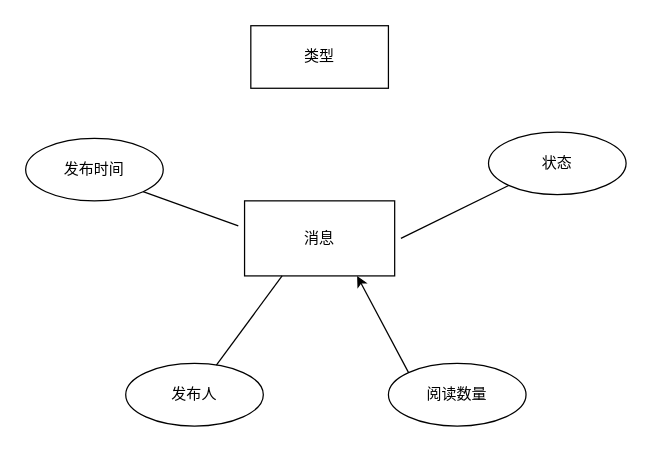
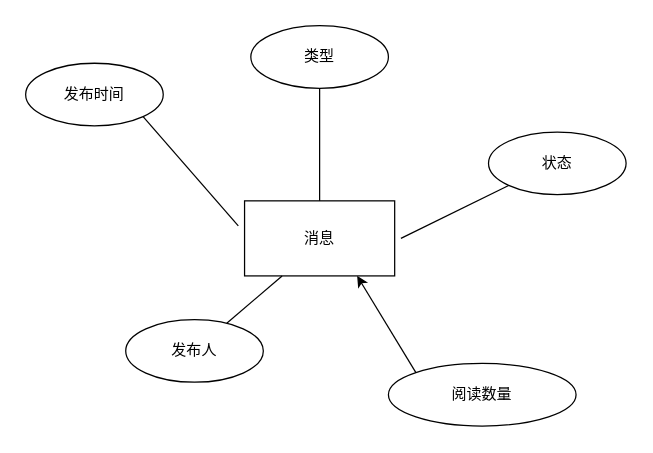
(319, 57) -> (319, 57)
none -> (319, 144)
(94, 169) -> (94, 94)
(194, 394) -> (194, 351)
(457, 394) -> (482, 394)
